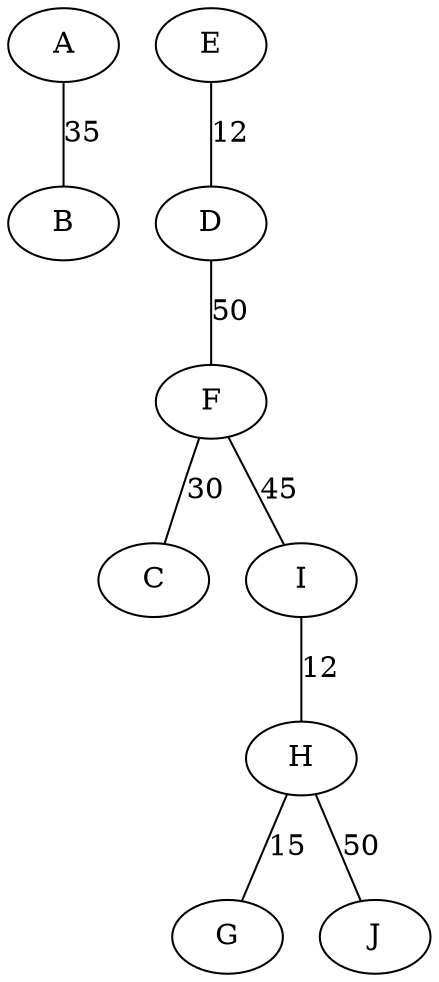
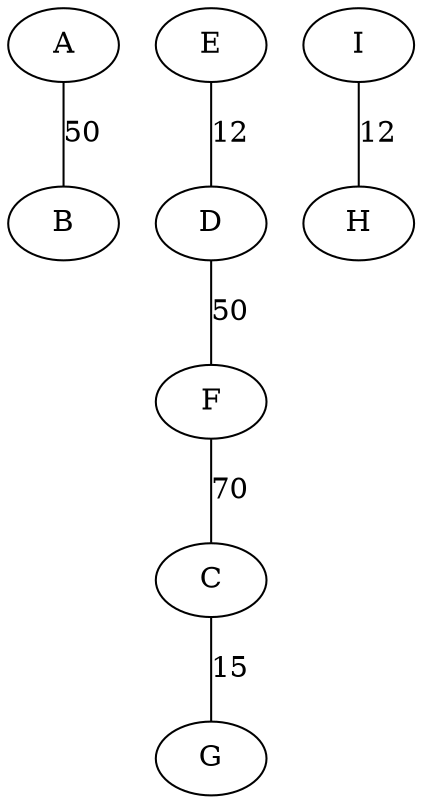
(83, 134) -> (83, 134)
(206, 491) -> (231, 491)
(256, 491) -> none
(264, 848) -> (211, 669)
(375, 937) -> none
